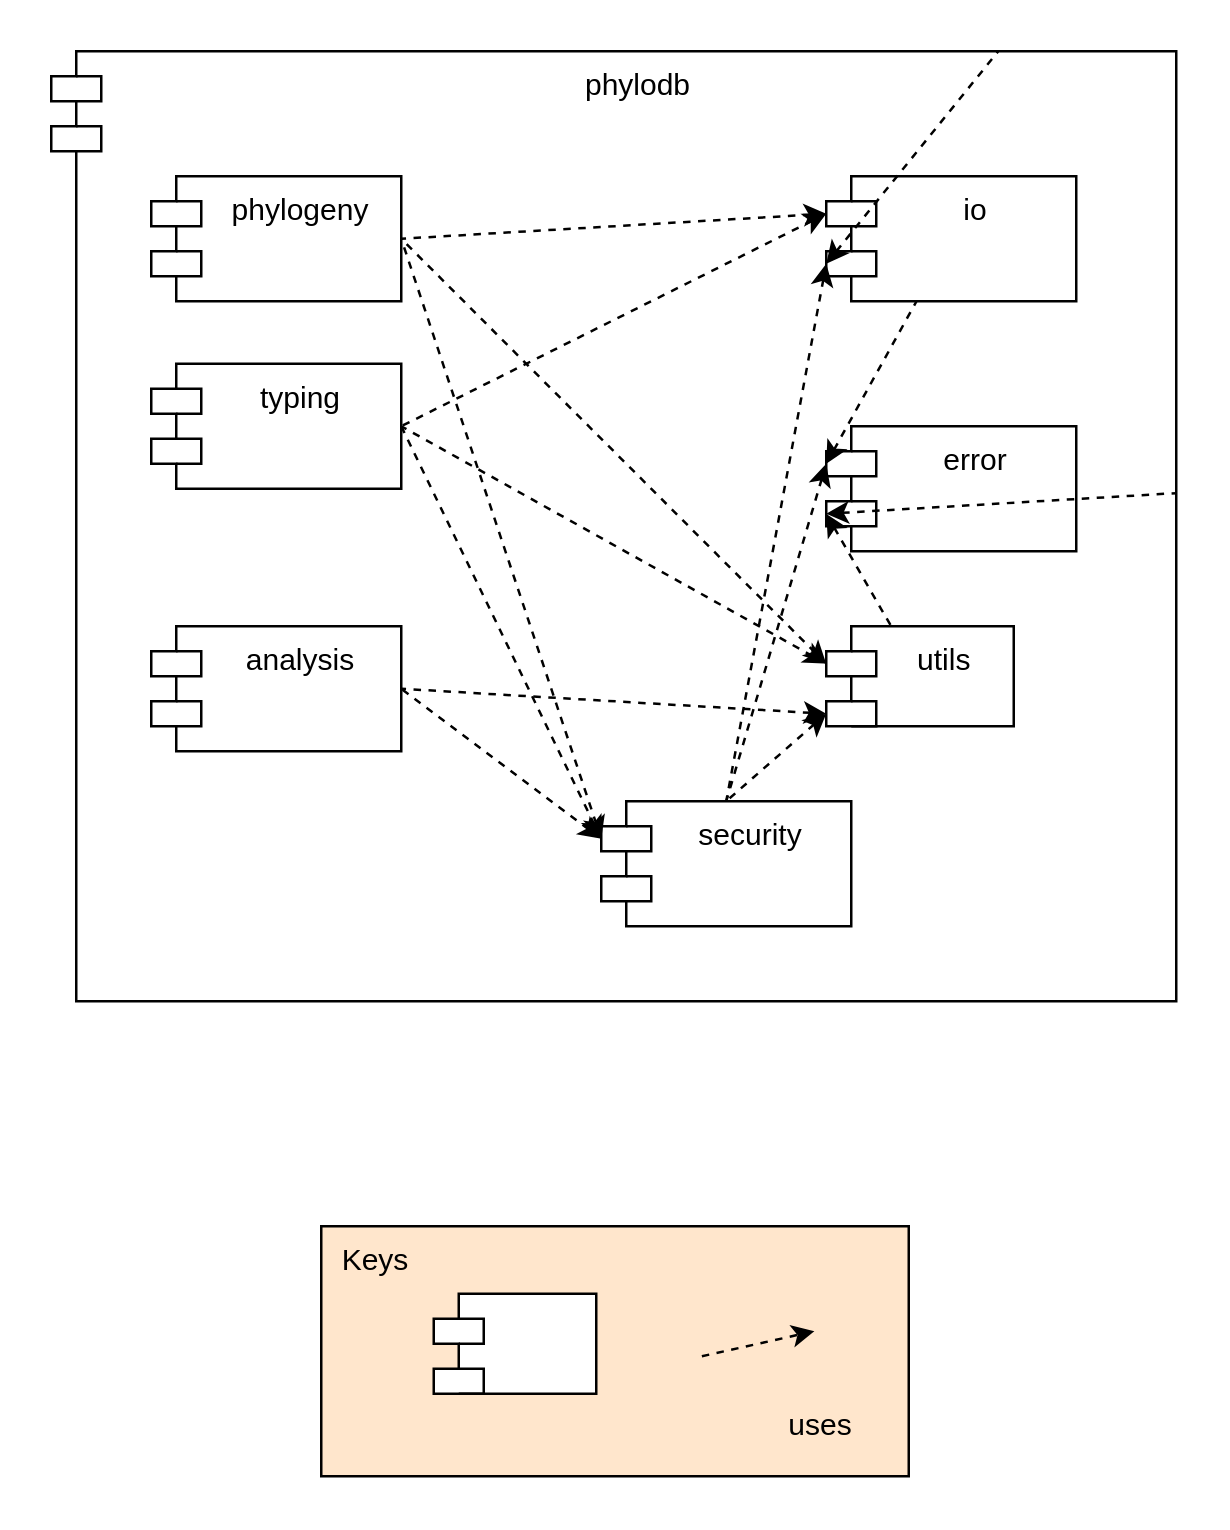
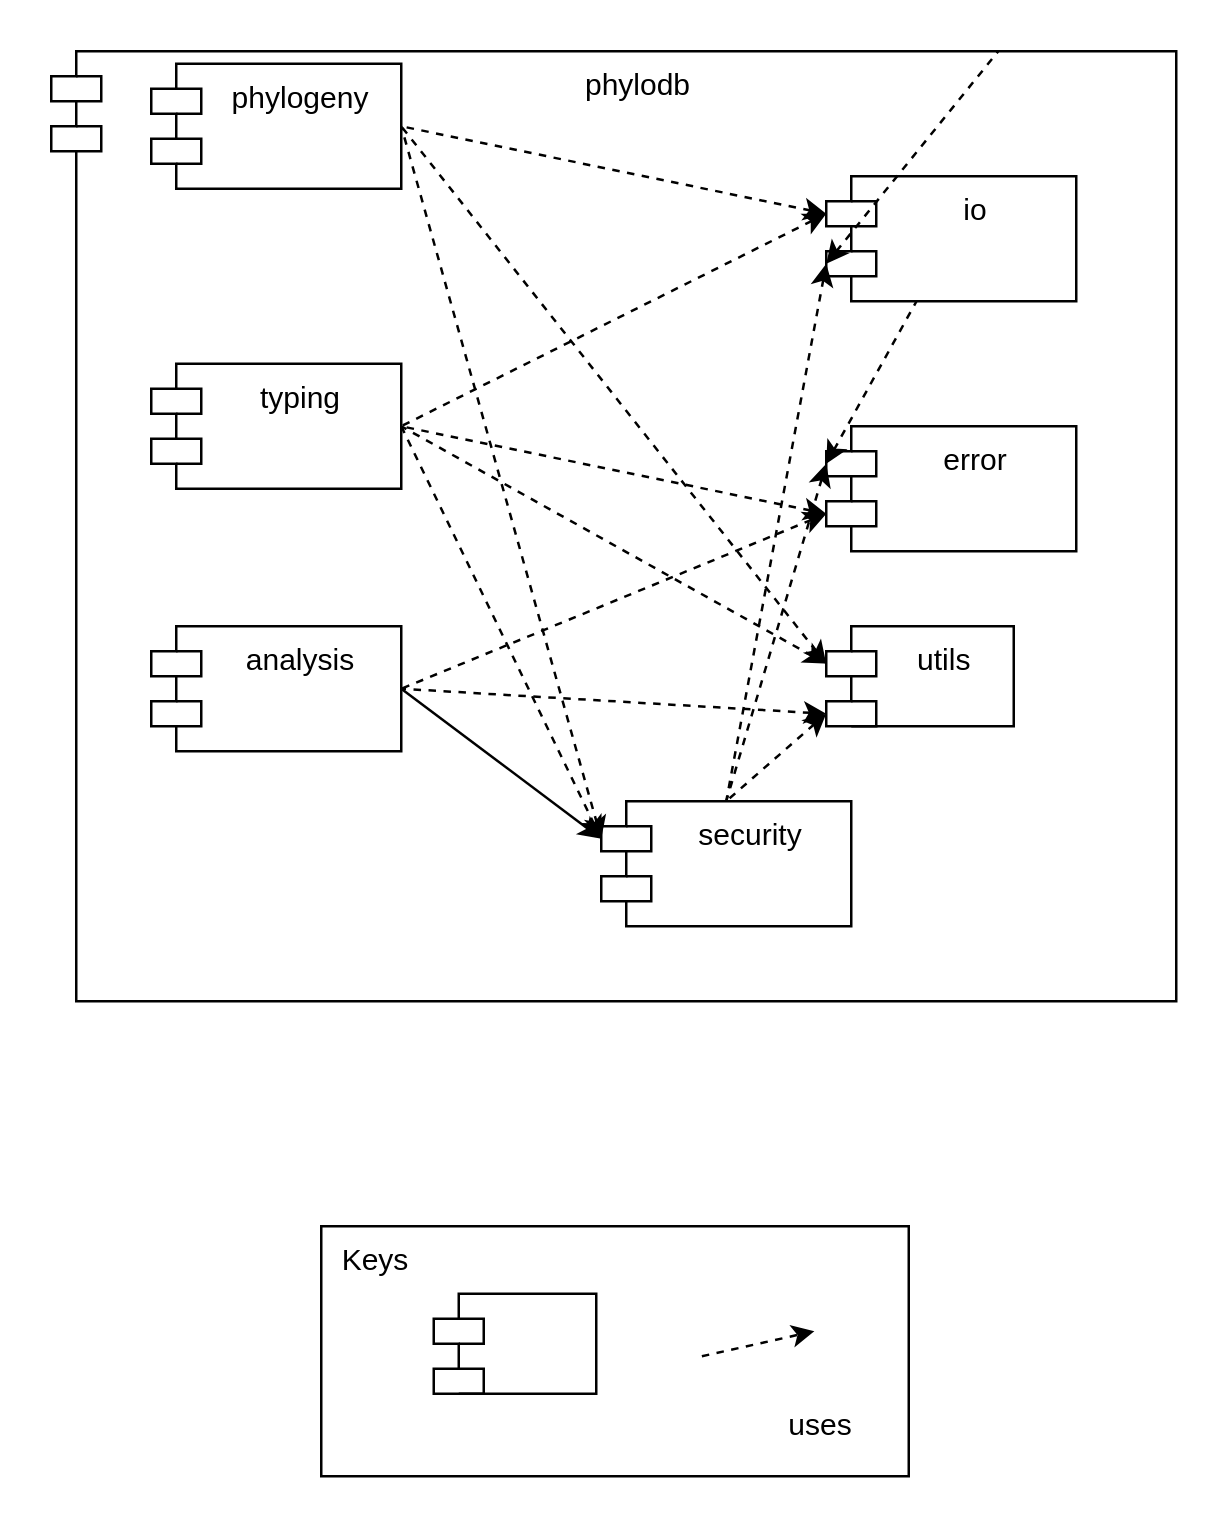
(276, 239) -> (276, 126)
(1026, 502) -> (562, 459)
(863, 577) -> (608, 604)
(495, 759) -> (495, 759)
(615, 1351) -> (615, 1351)
